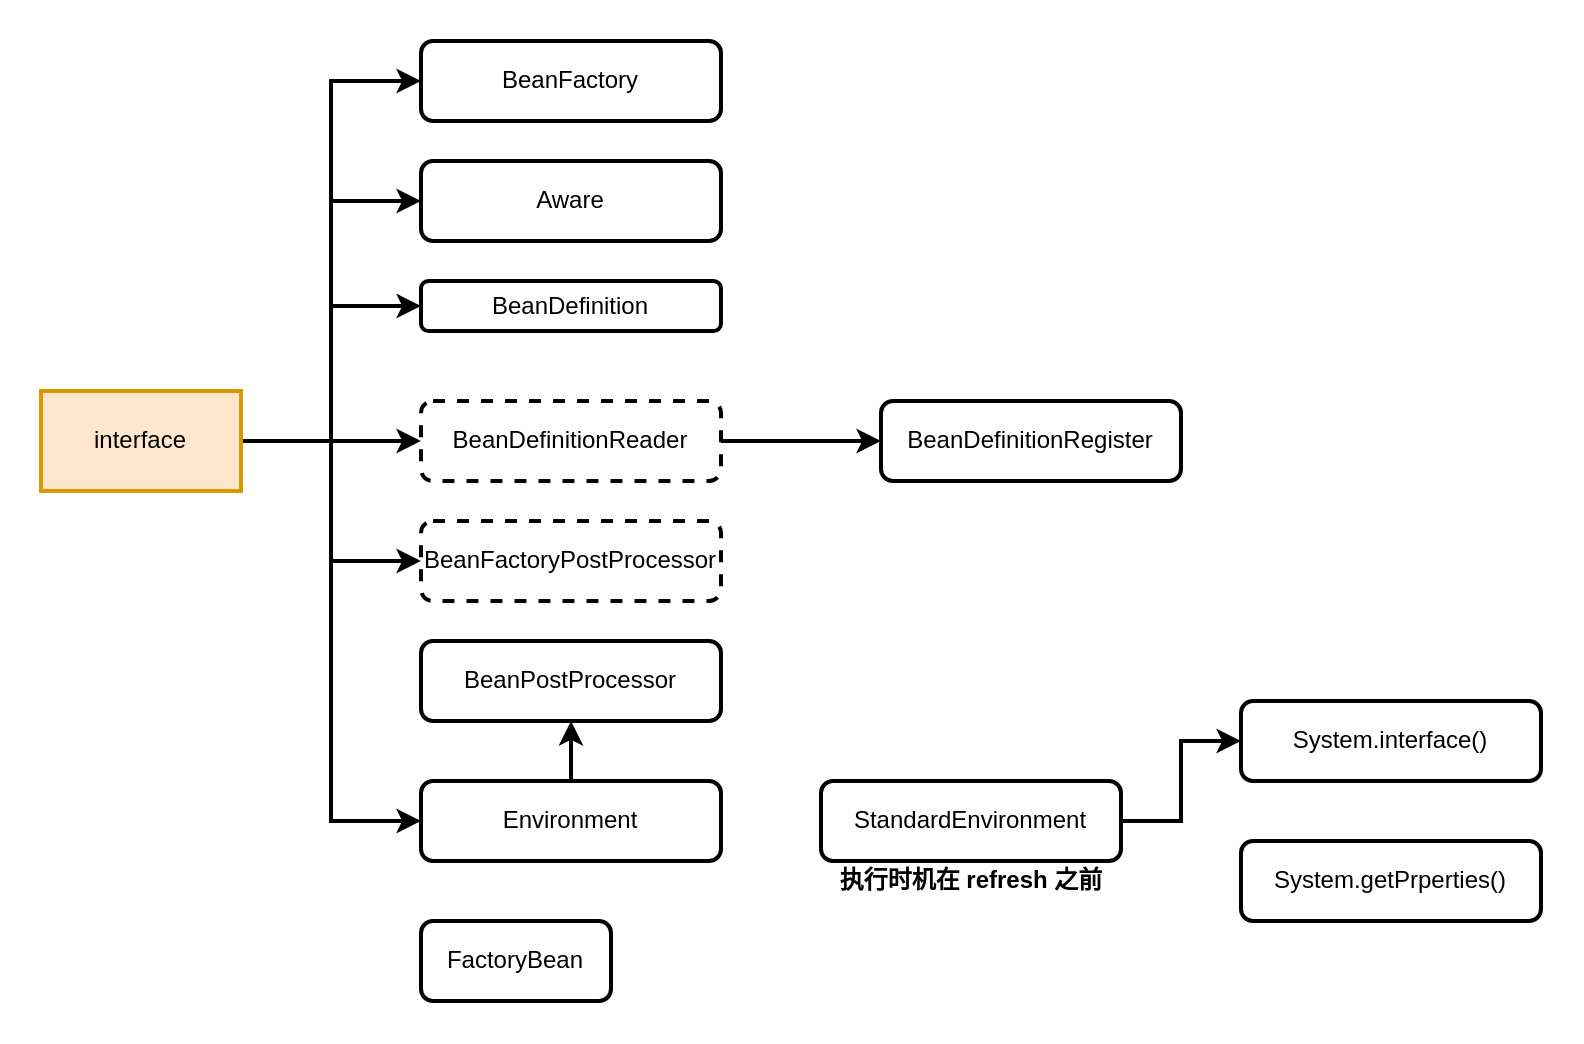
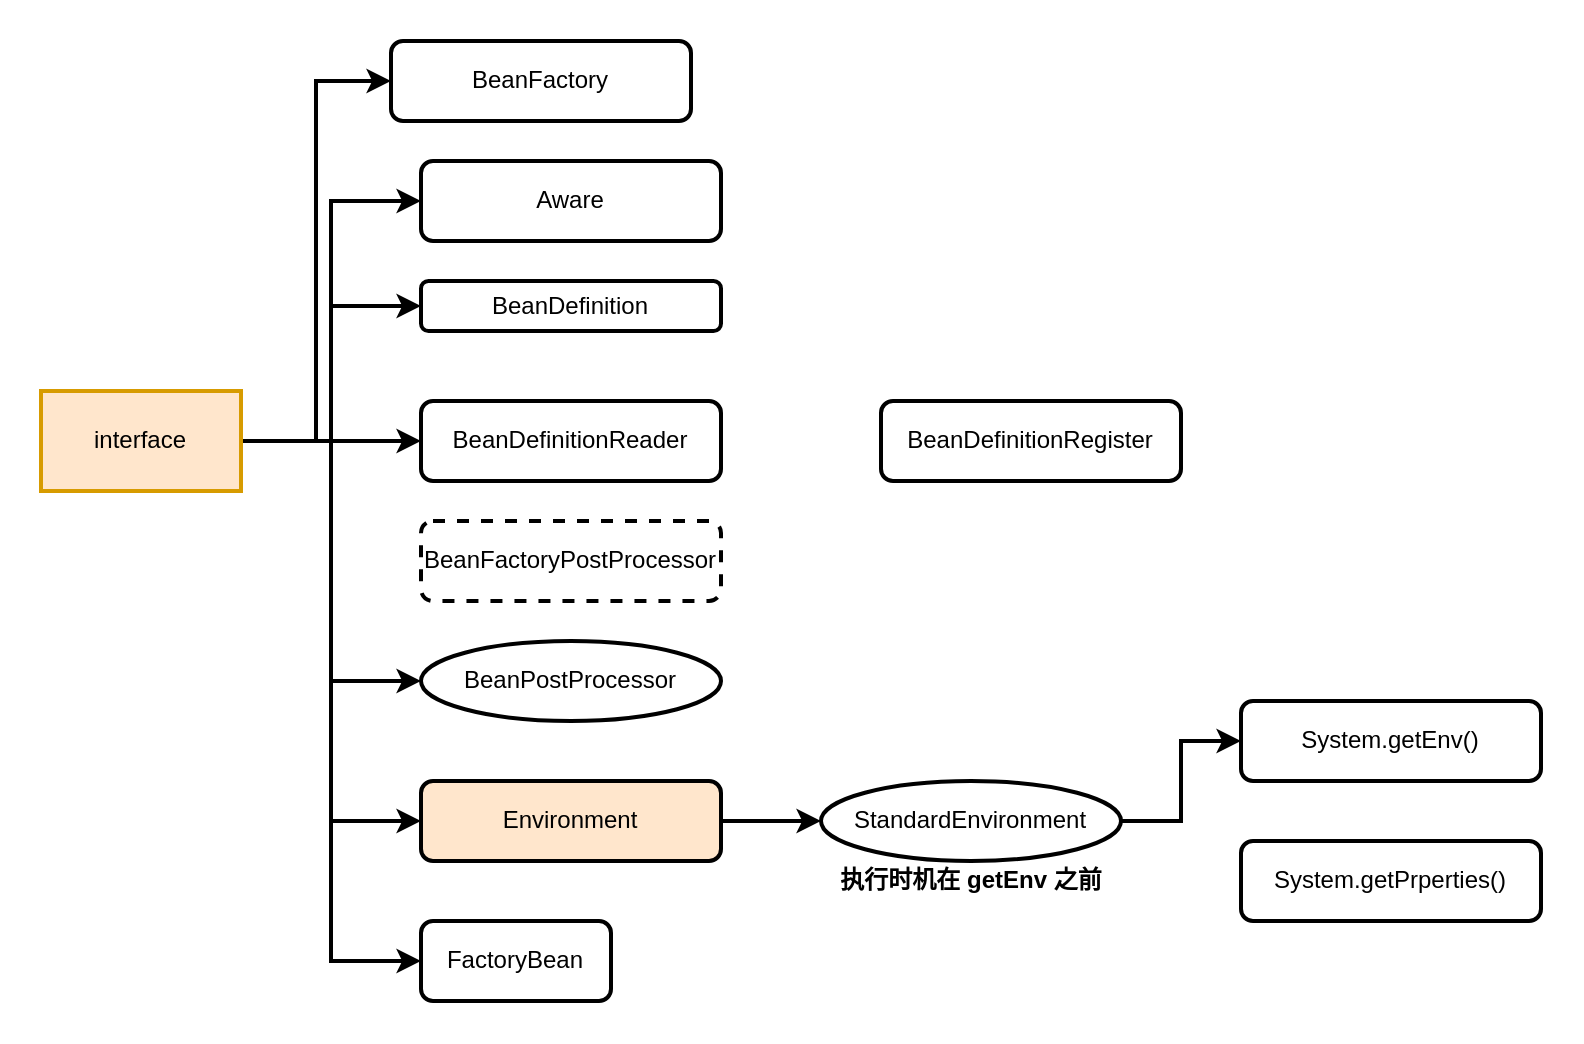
(571, 81) -> (541, 81)
(571, 441) -> (571, 441)
(792, 441) -> none
(369, 561) -> none
none -> (369, 681)
(571, 681) -> (571, 681)
(1391, 741) -> (1391, 741)
(571, 743) -> (762, 821)
(571, 821) -> (571, 821)
(971, 821) -> (971, 821)
(972, 881) -> (972, 881)
none -> (331, 929)
